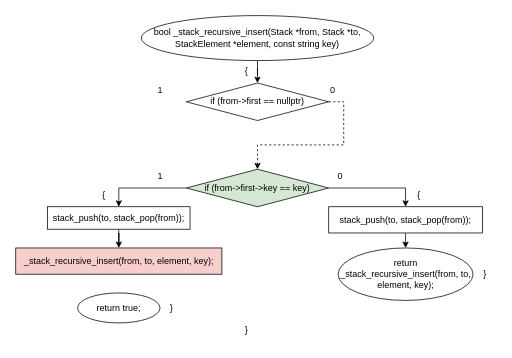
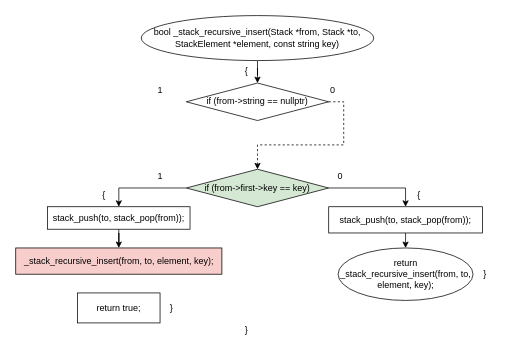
(258, 102) -> (258, 102)
(119, 308) -> (119, 308)
